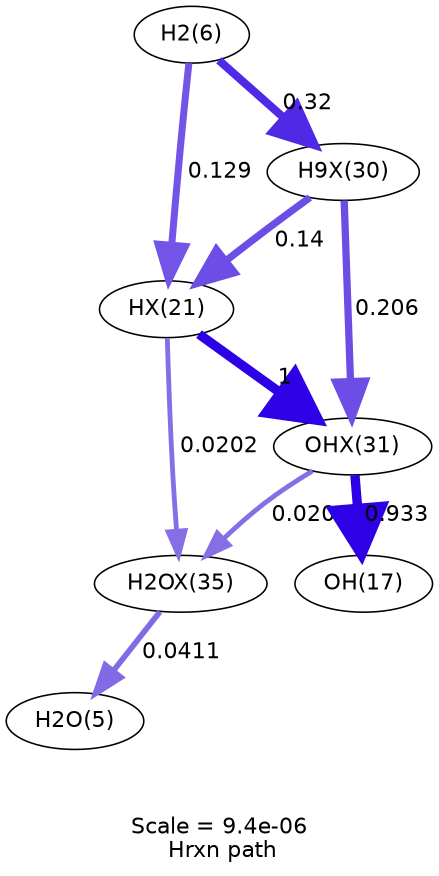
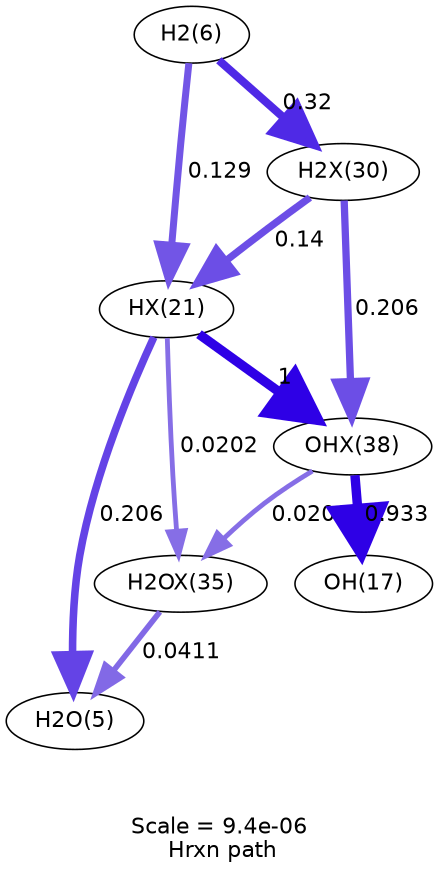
(343, 172) -> (343, 172)
(353, 447) -> (353, 447)
none -> (95, 491)
